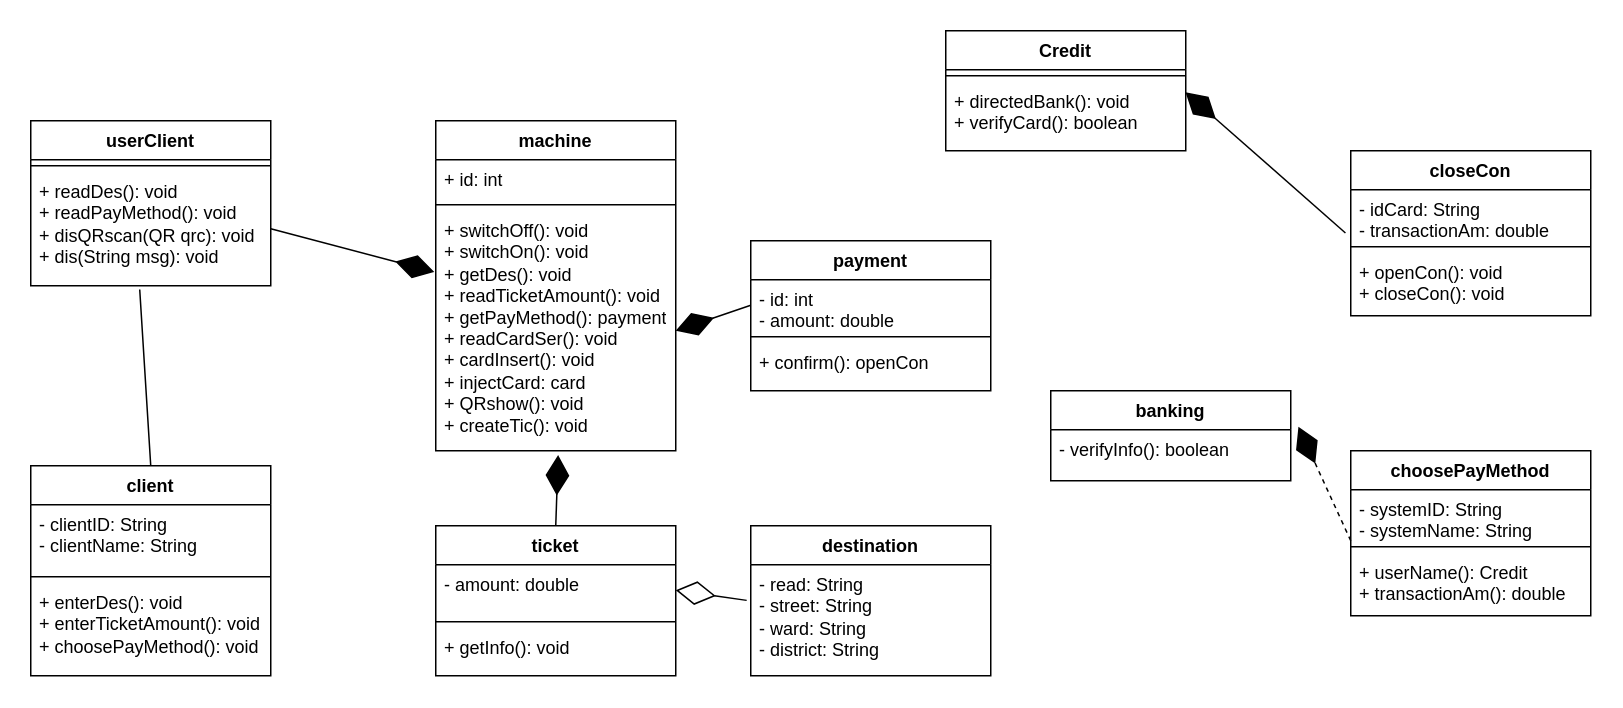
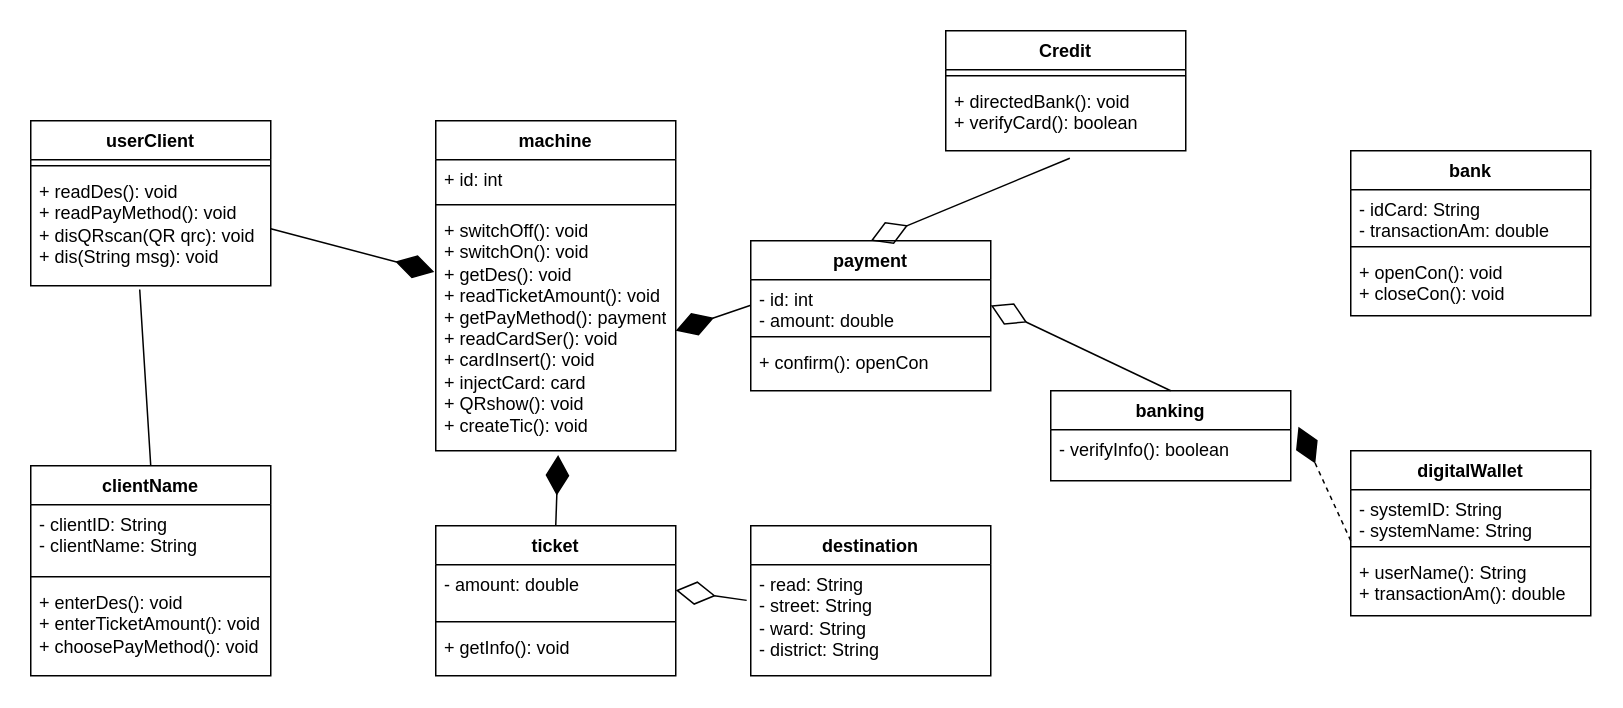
(1471, 172) -> (1471, 172)
(1280, 175) -> none
none -> (988, 192)
none -> (1098, 356)
(1471, 472) -> (1471, 472)
(151, 487) -> (151, 487)
(1472, 596) -> (1472, 596)
